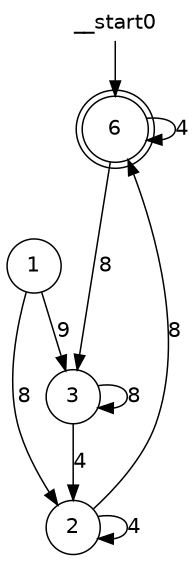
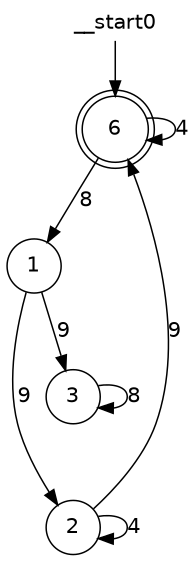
(95, 258) -> (77, 193)
(175, 331) -> (175, 331)
(25, 397) -> (25, 397)
(73, 455) -> none
